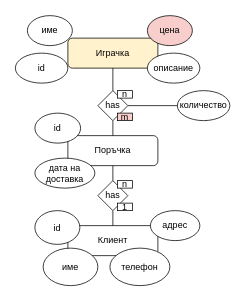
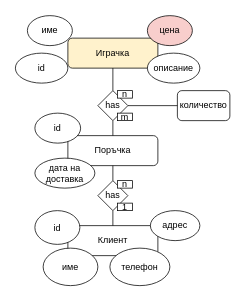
(204, 105) -> (204, 105)
(125, 117) -> (125, 117)
